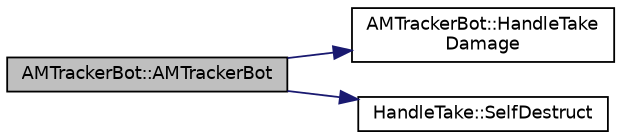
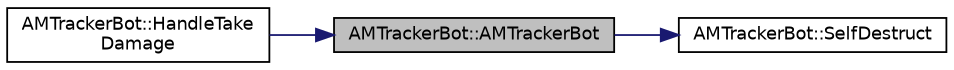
(311, 55) -> (293, 35)
(483, 114) -> (813, 35)
